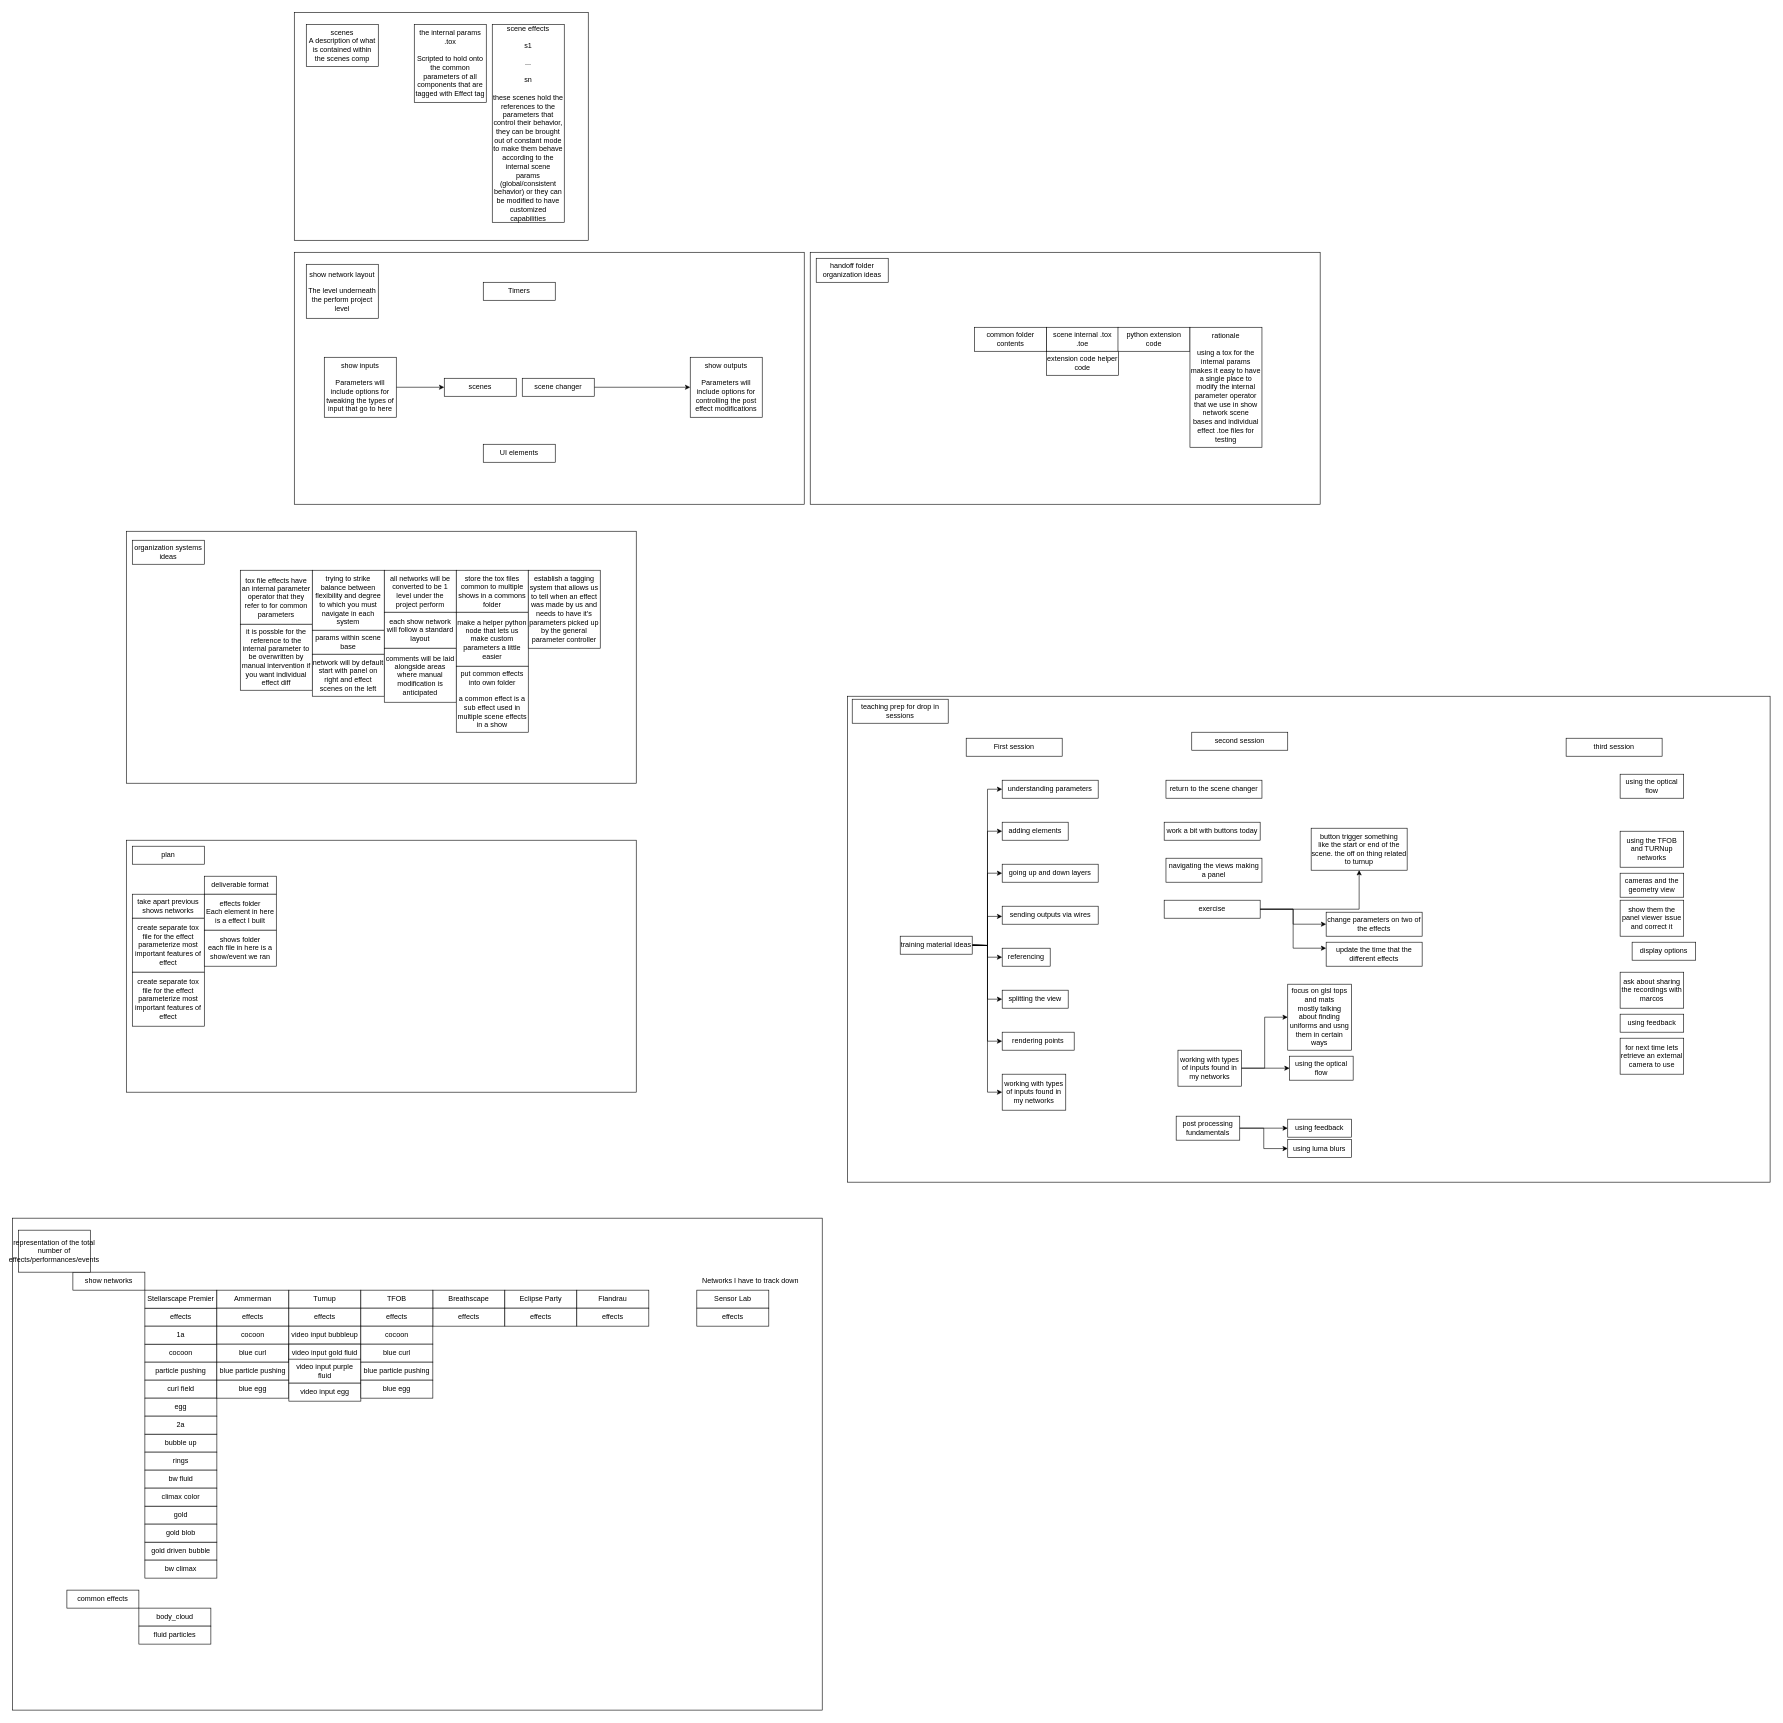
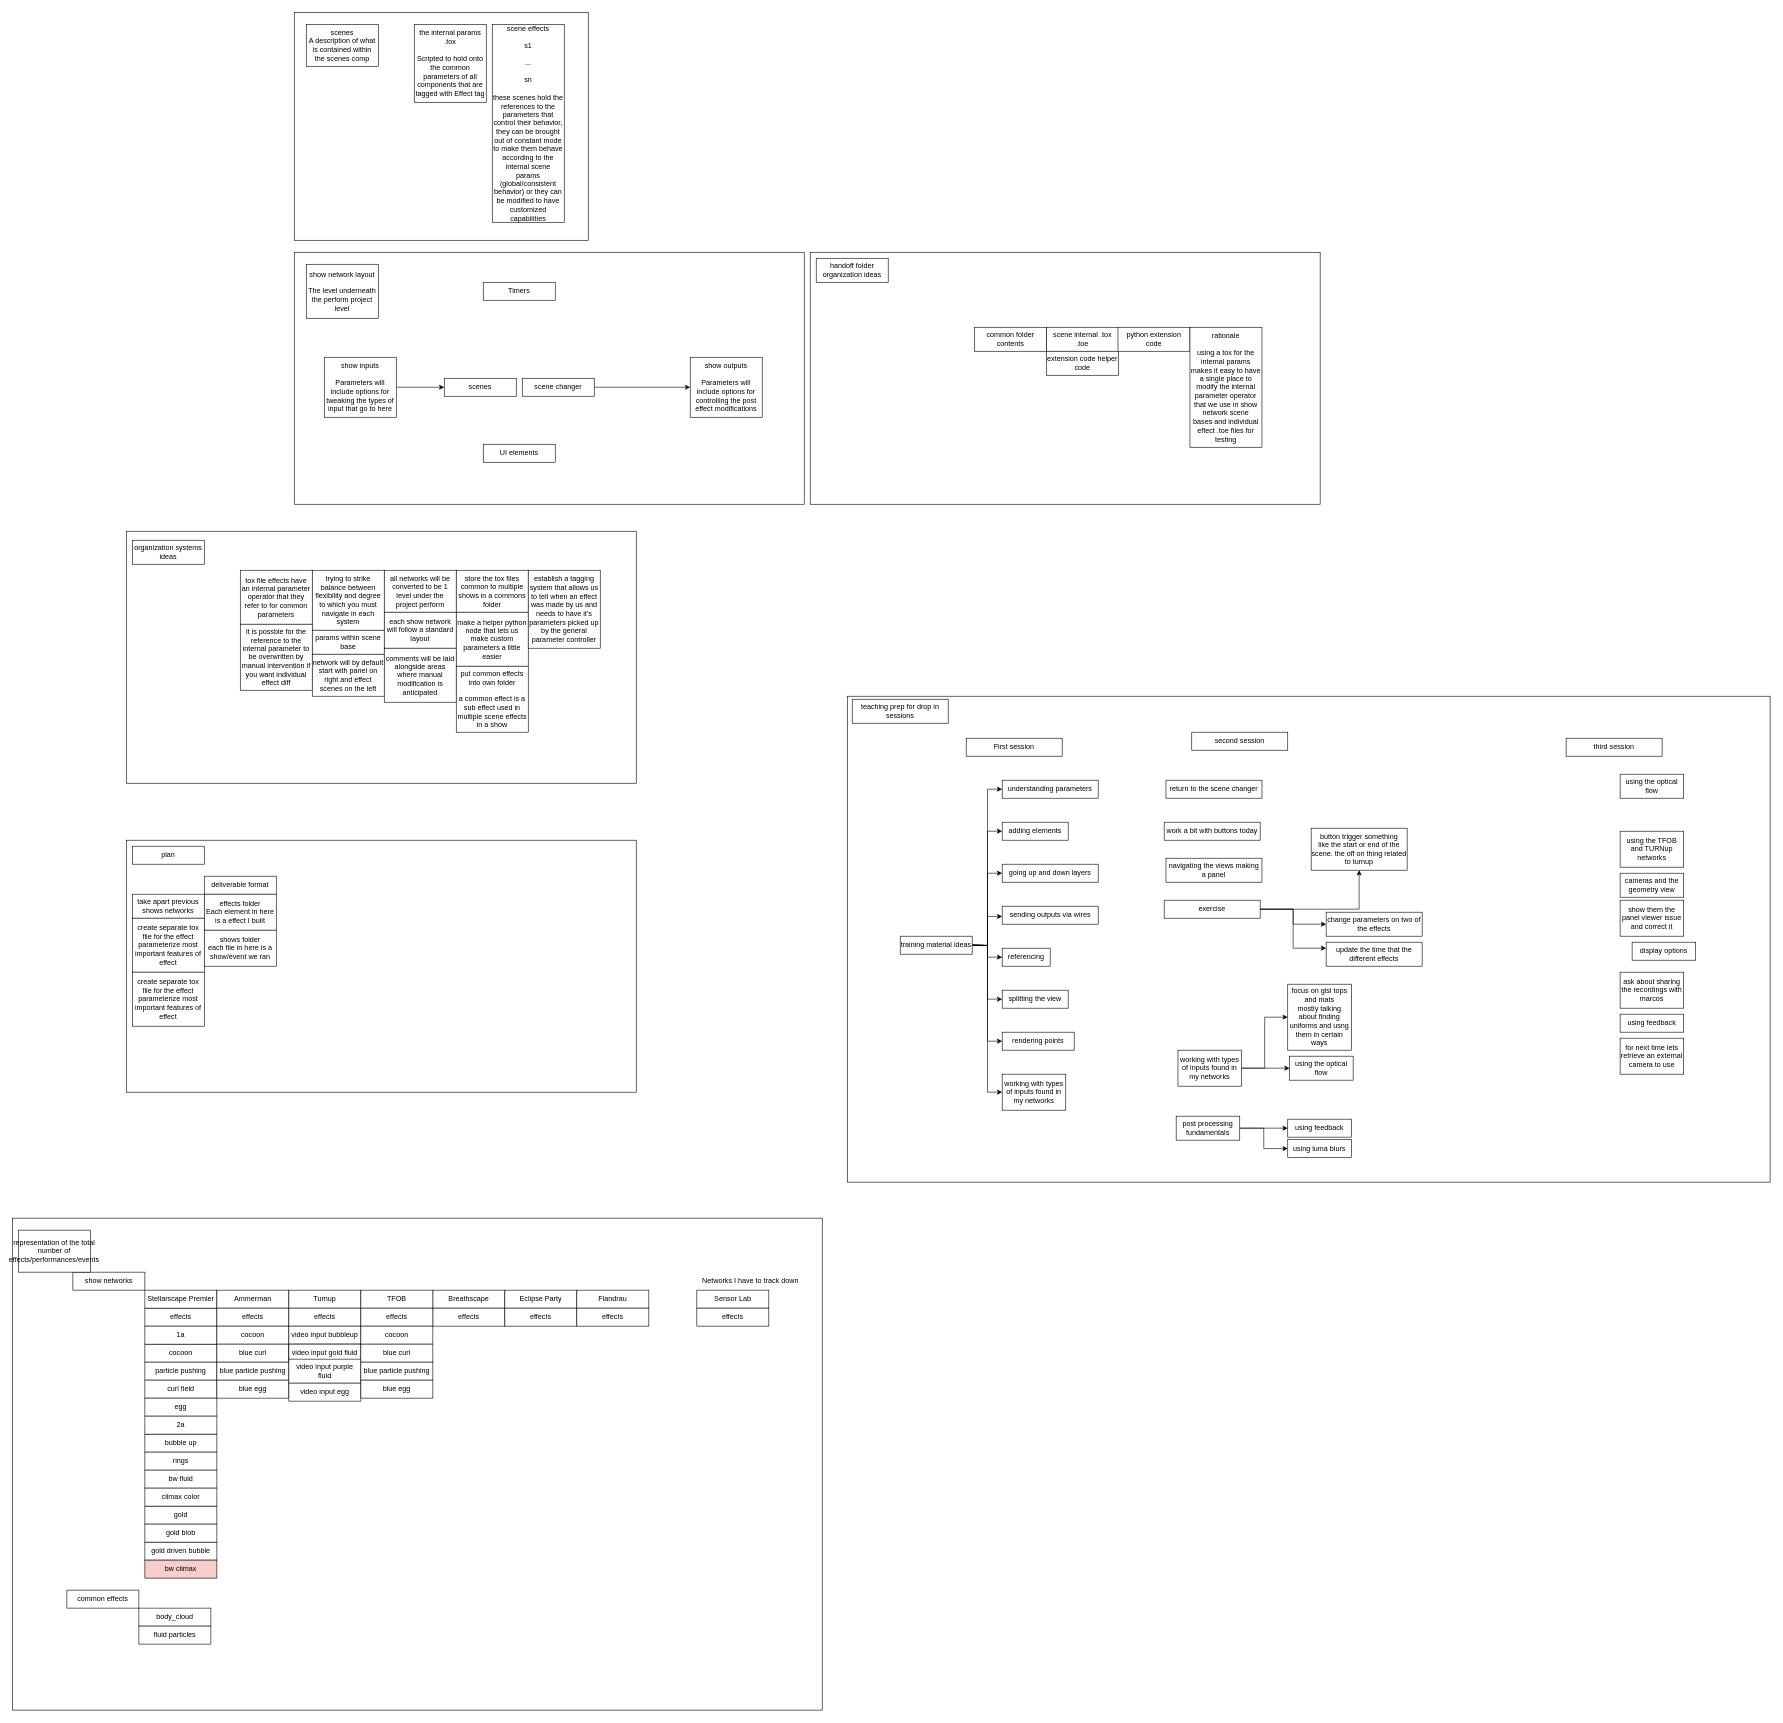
(181, 1569) -> (181, 1569)
